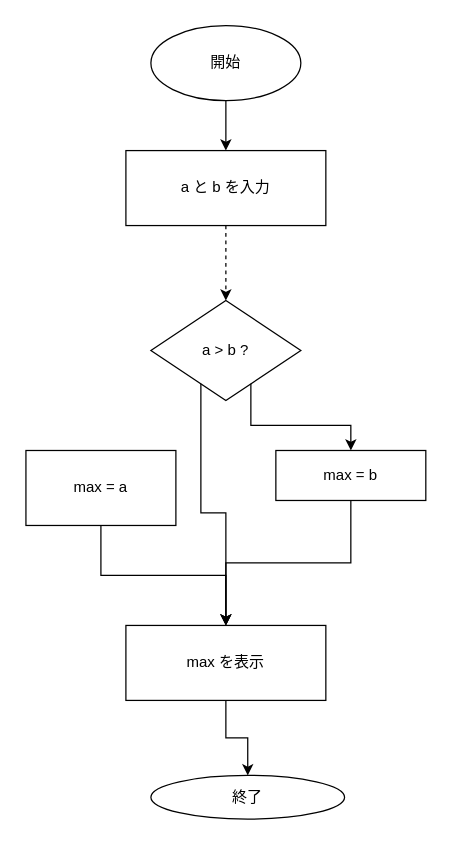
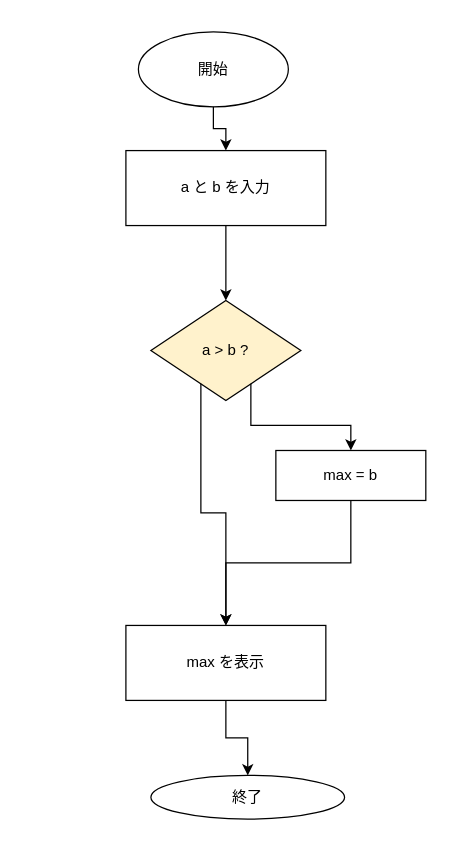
(226, 63) -> (213, 69)
(226, 260) -> (226, 260)
(226, 351) -> (226, 351)
(101, 488) -> none
(137, 576) -> none
